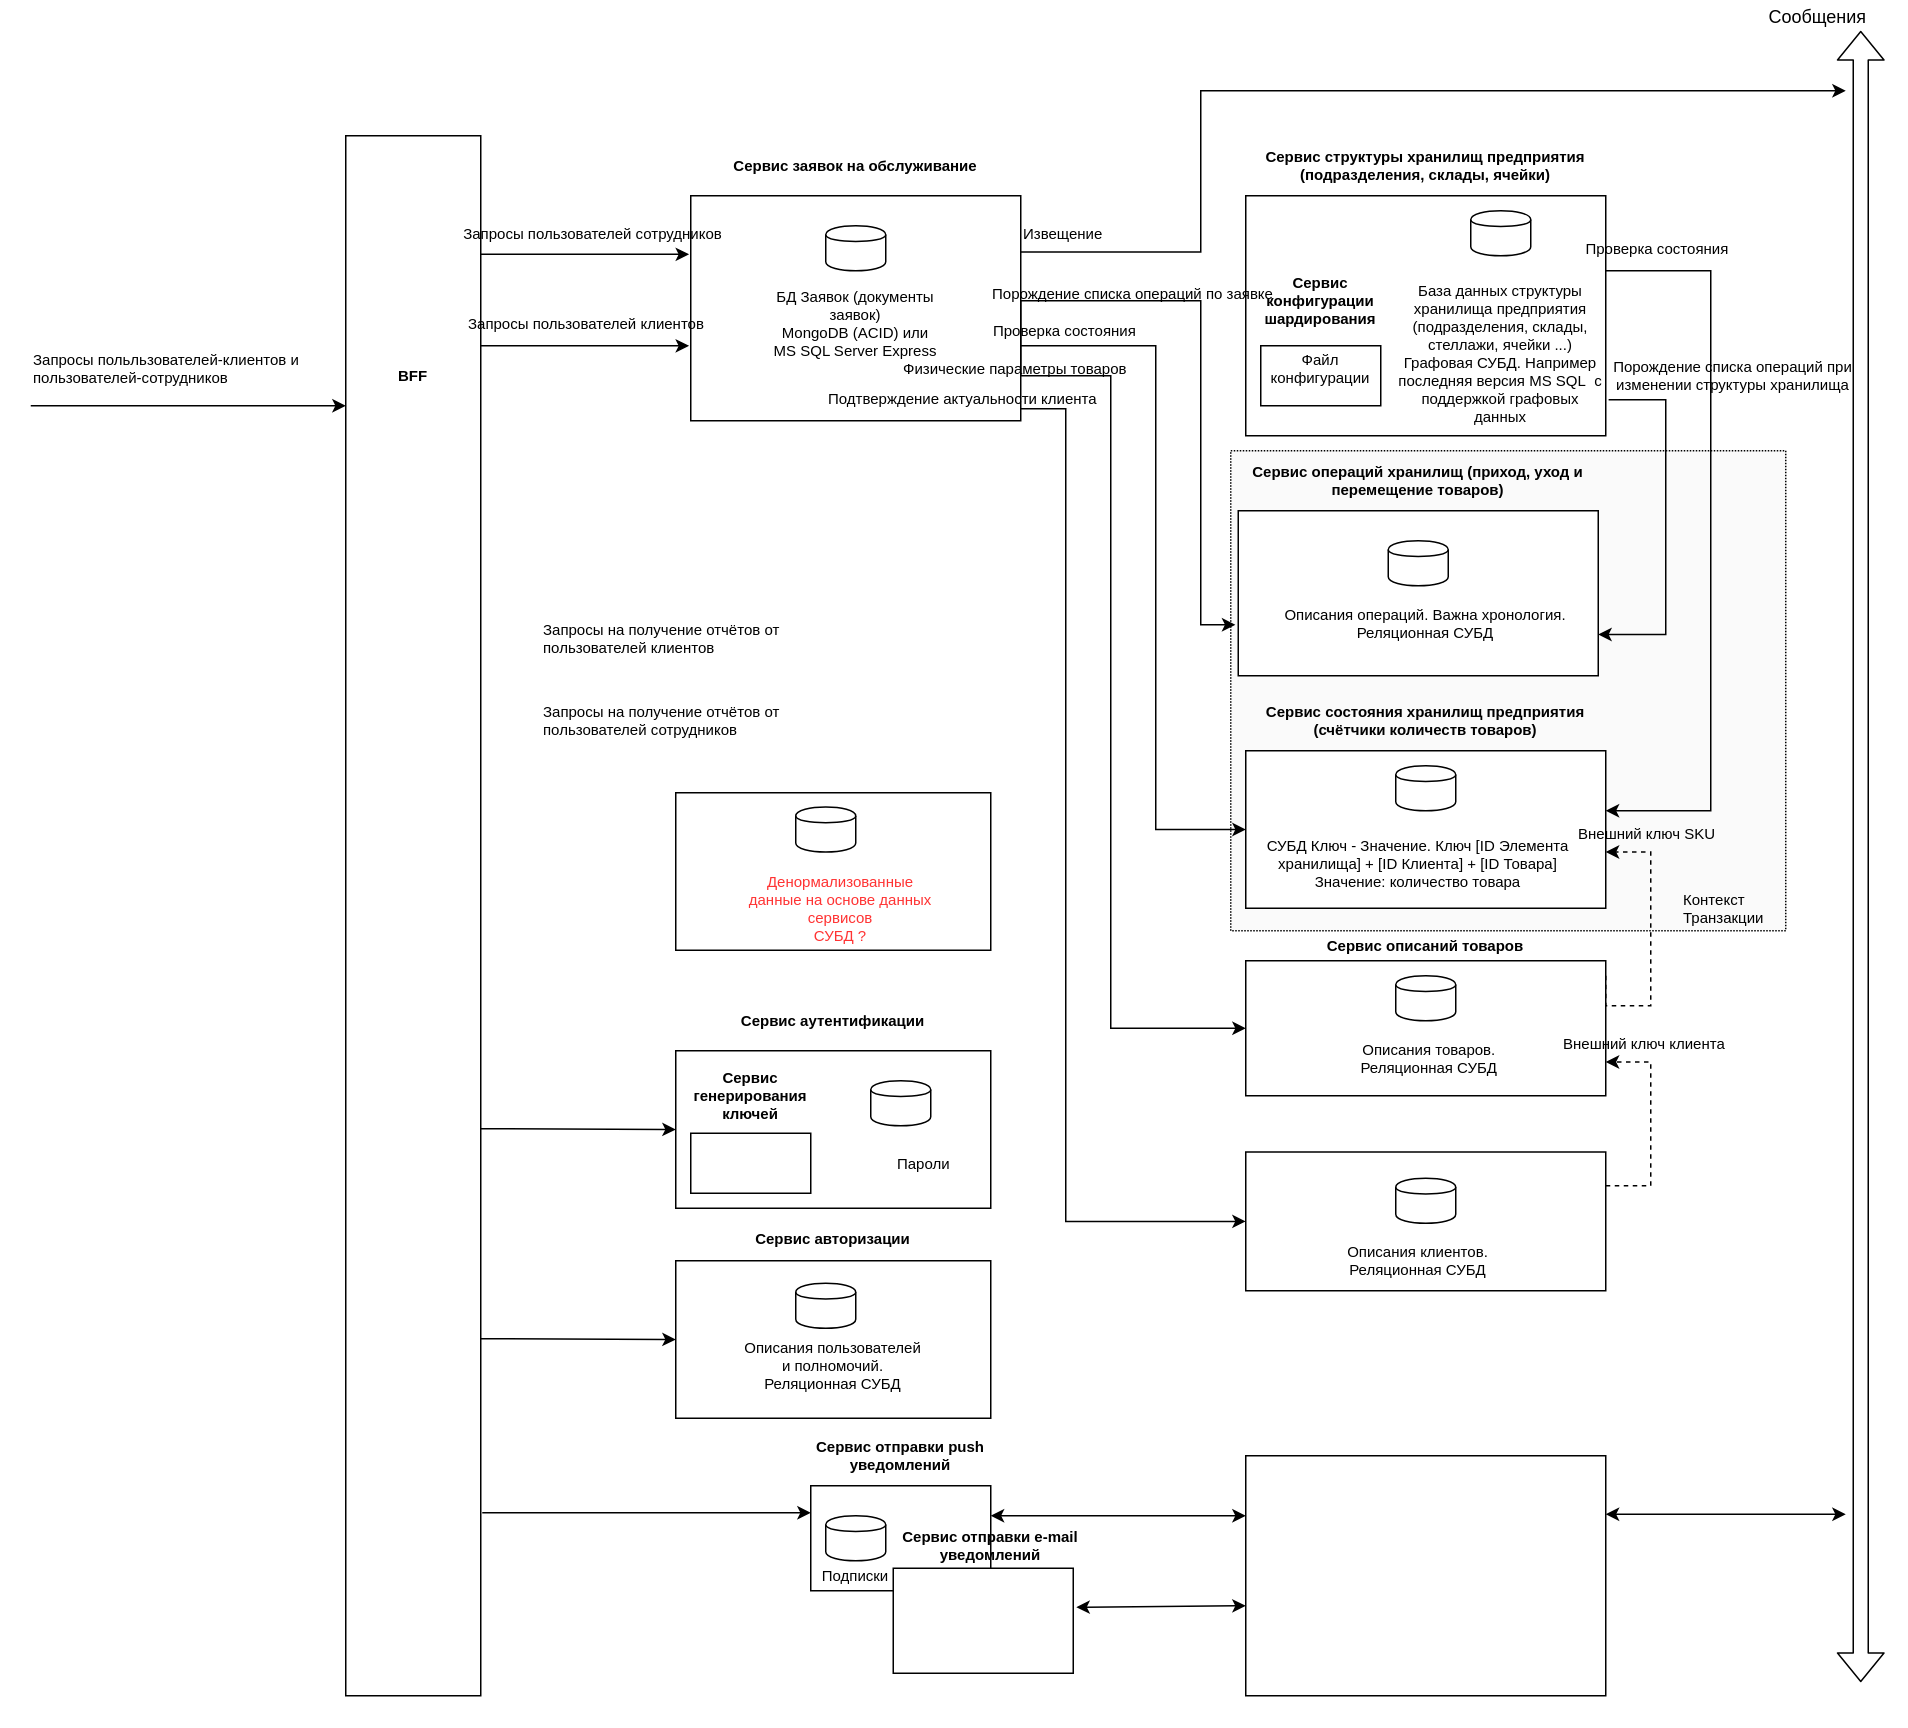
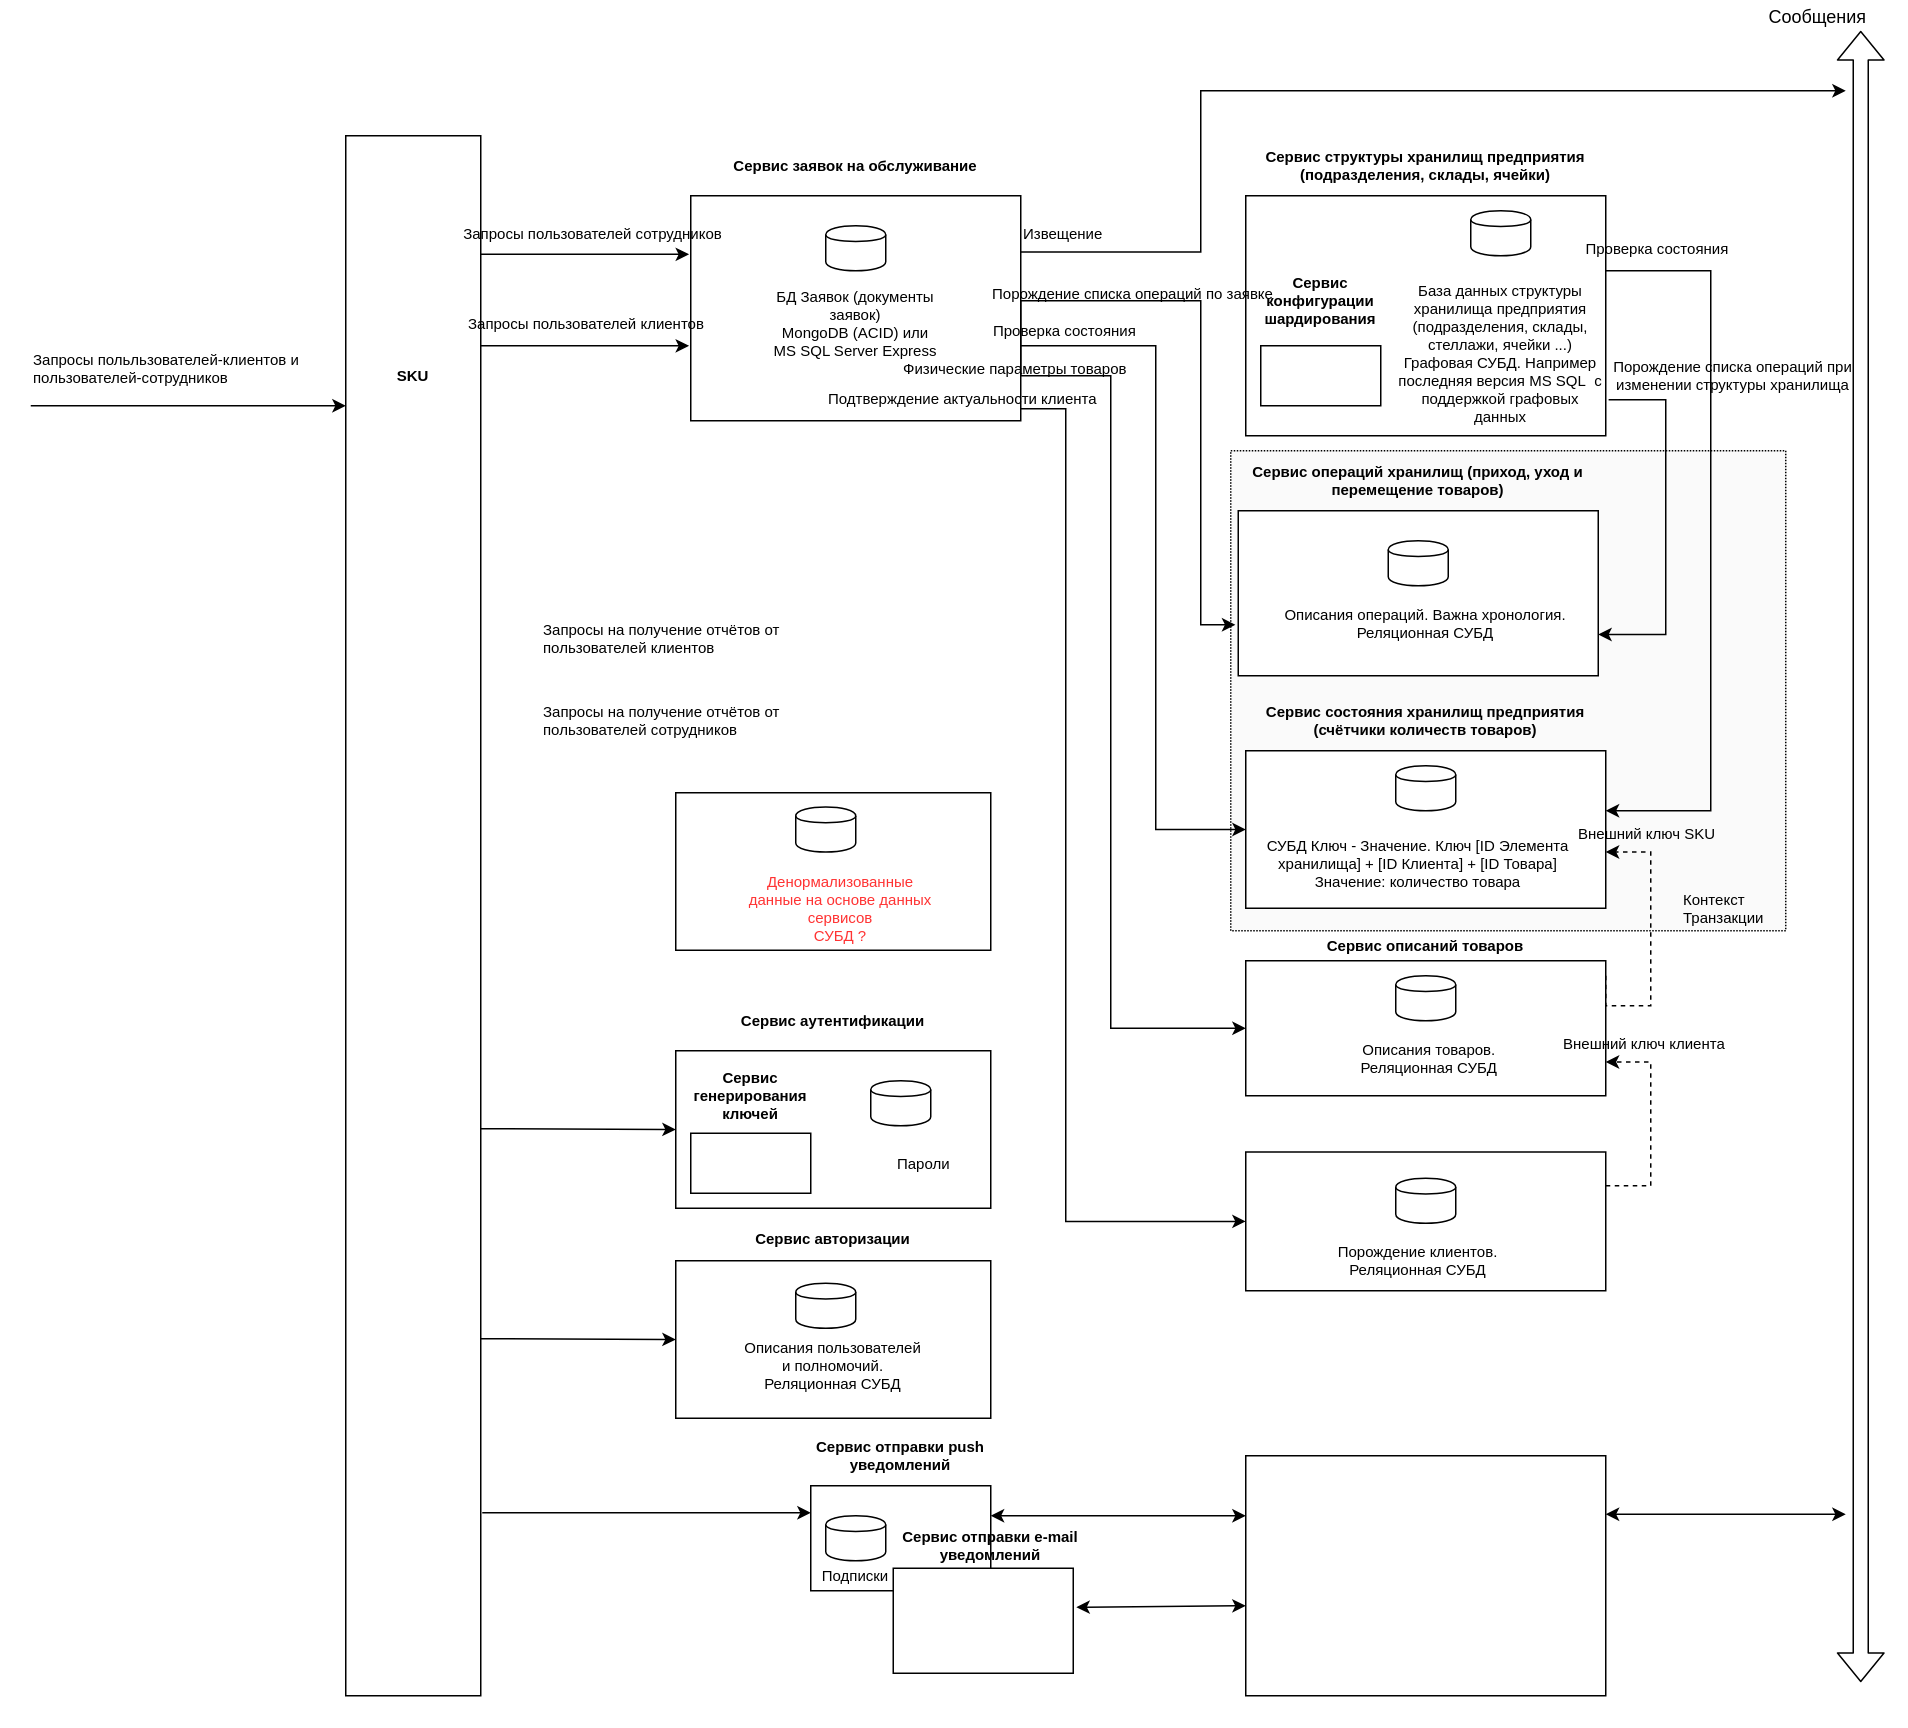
(1321, 368) -> none
(413, 376) -> (413, 376)
(1418, 1261) -> (1418, 1261)
